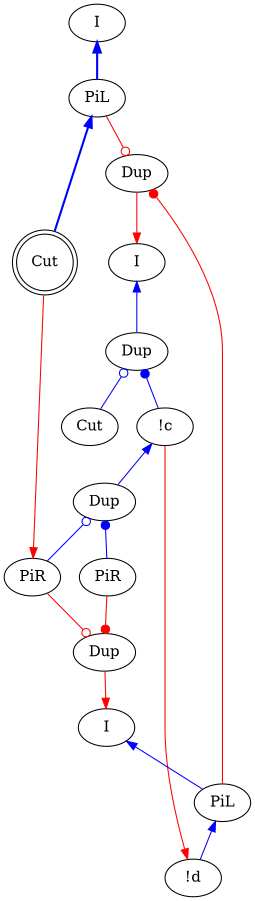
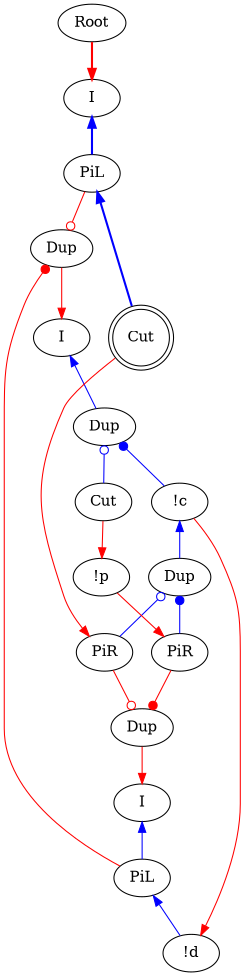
none -> (92, 23)
none -> (101, 577)
